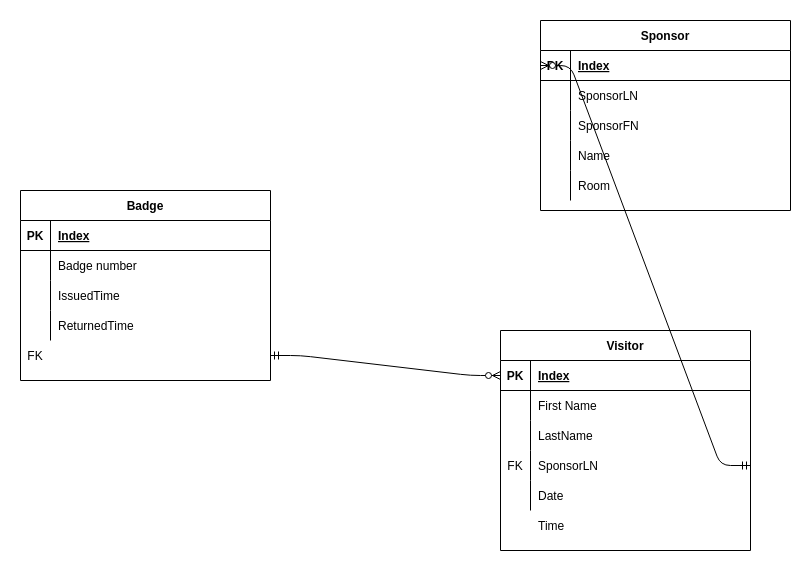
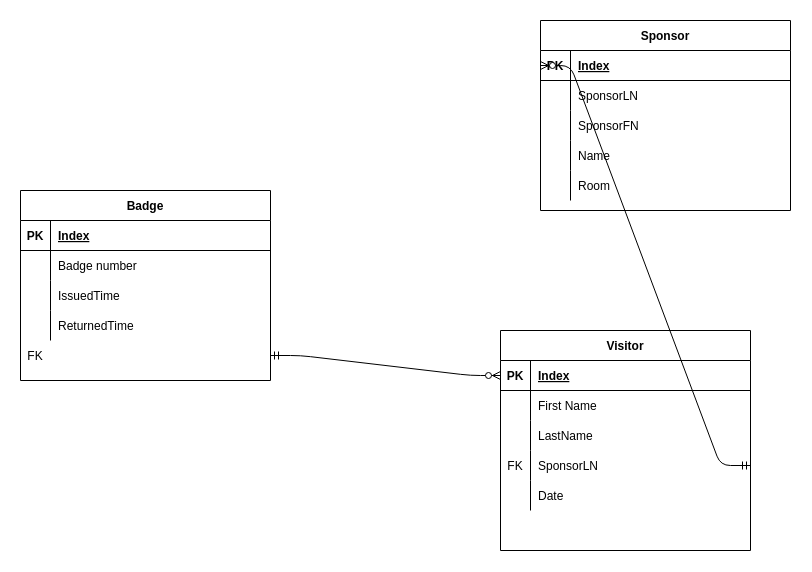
(641, 526) -> none
